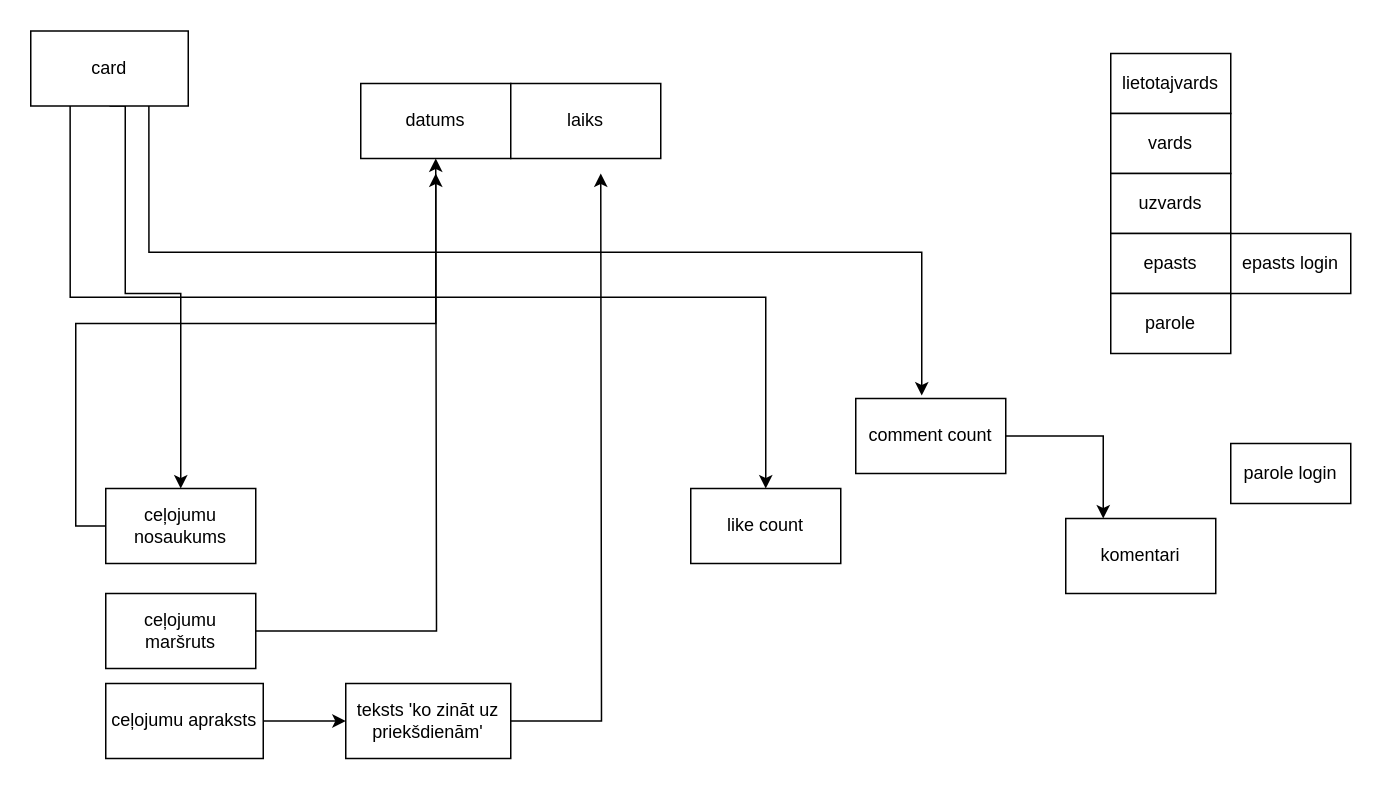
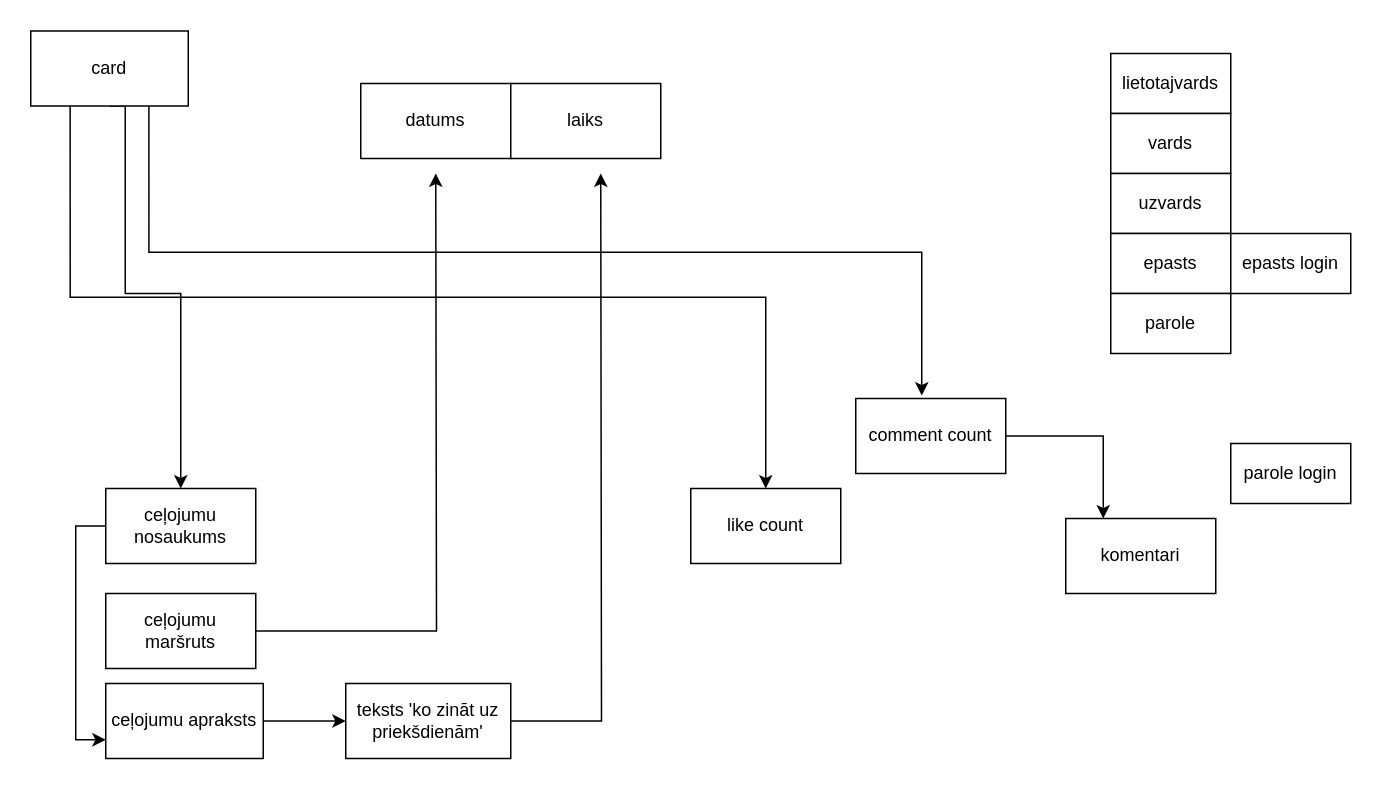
(152, 323) -> (76, 641)
